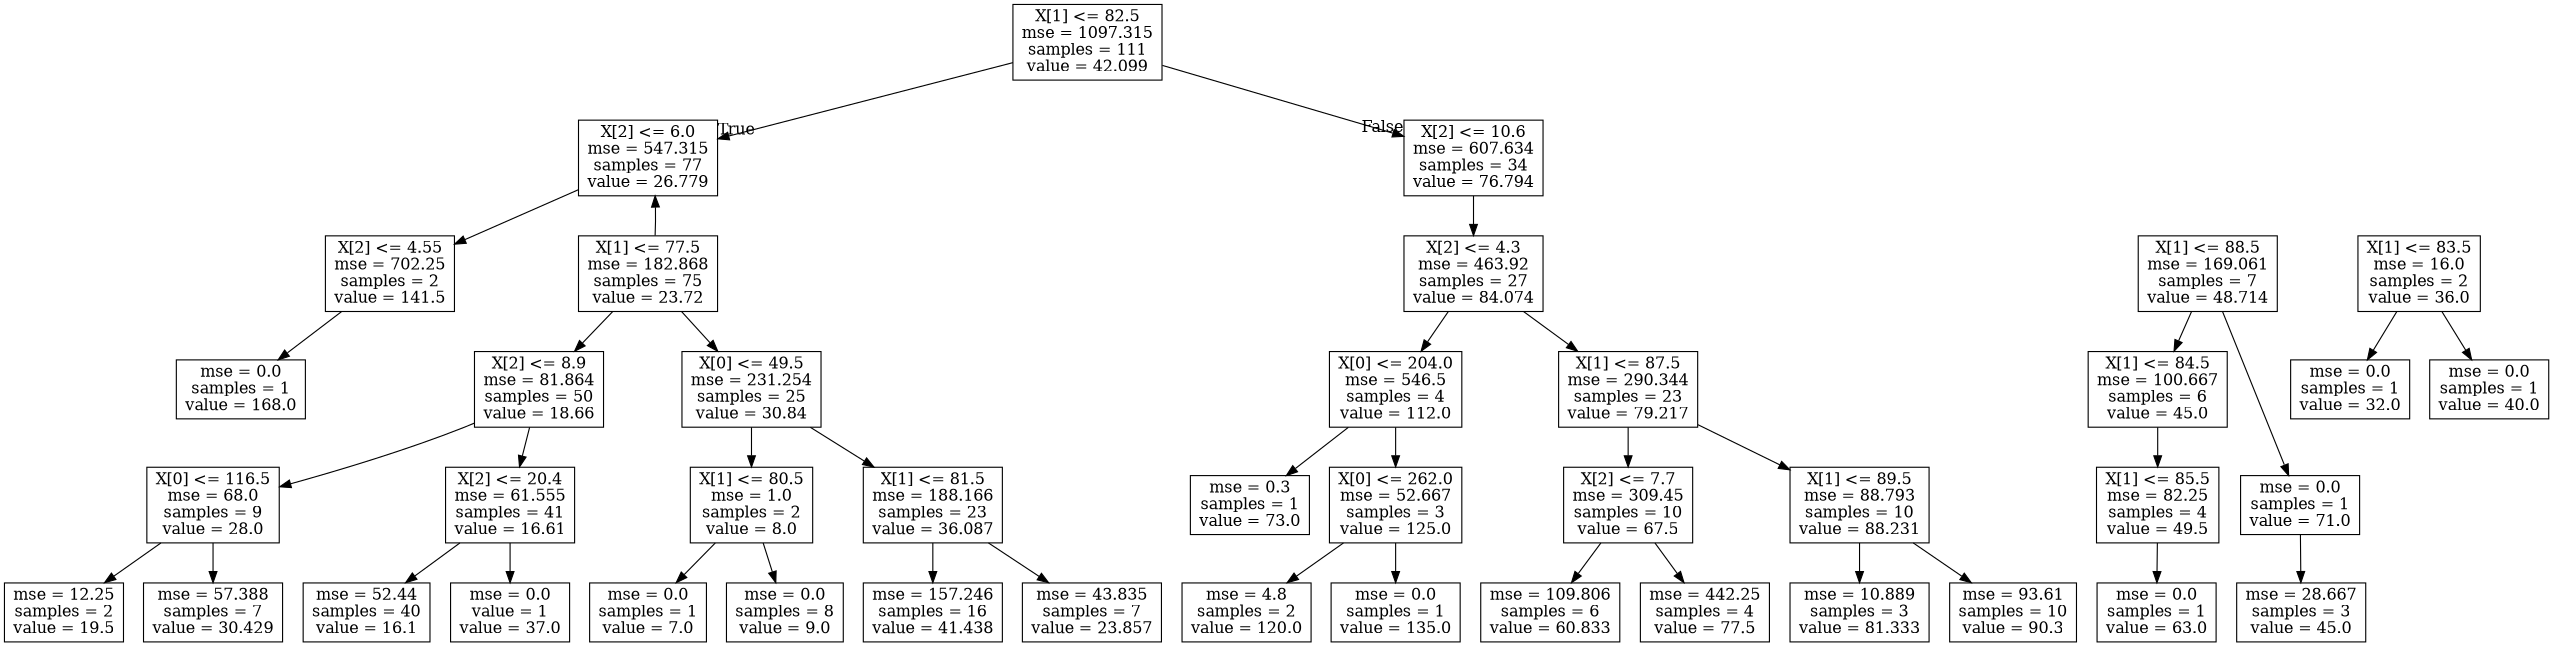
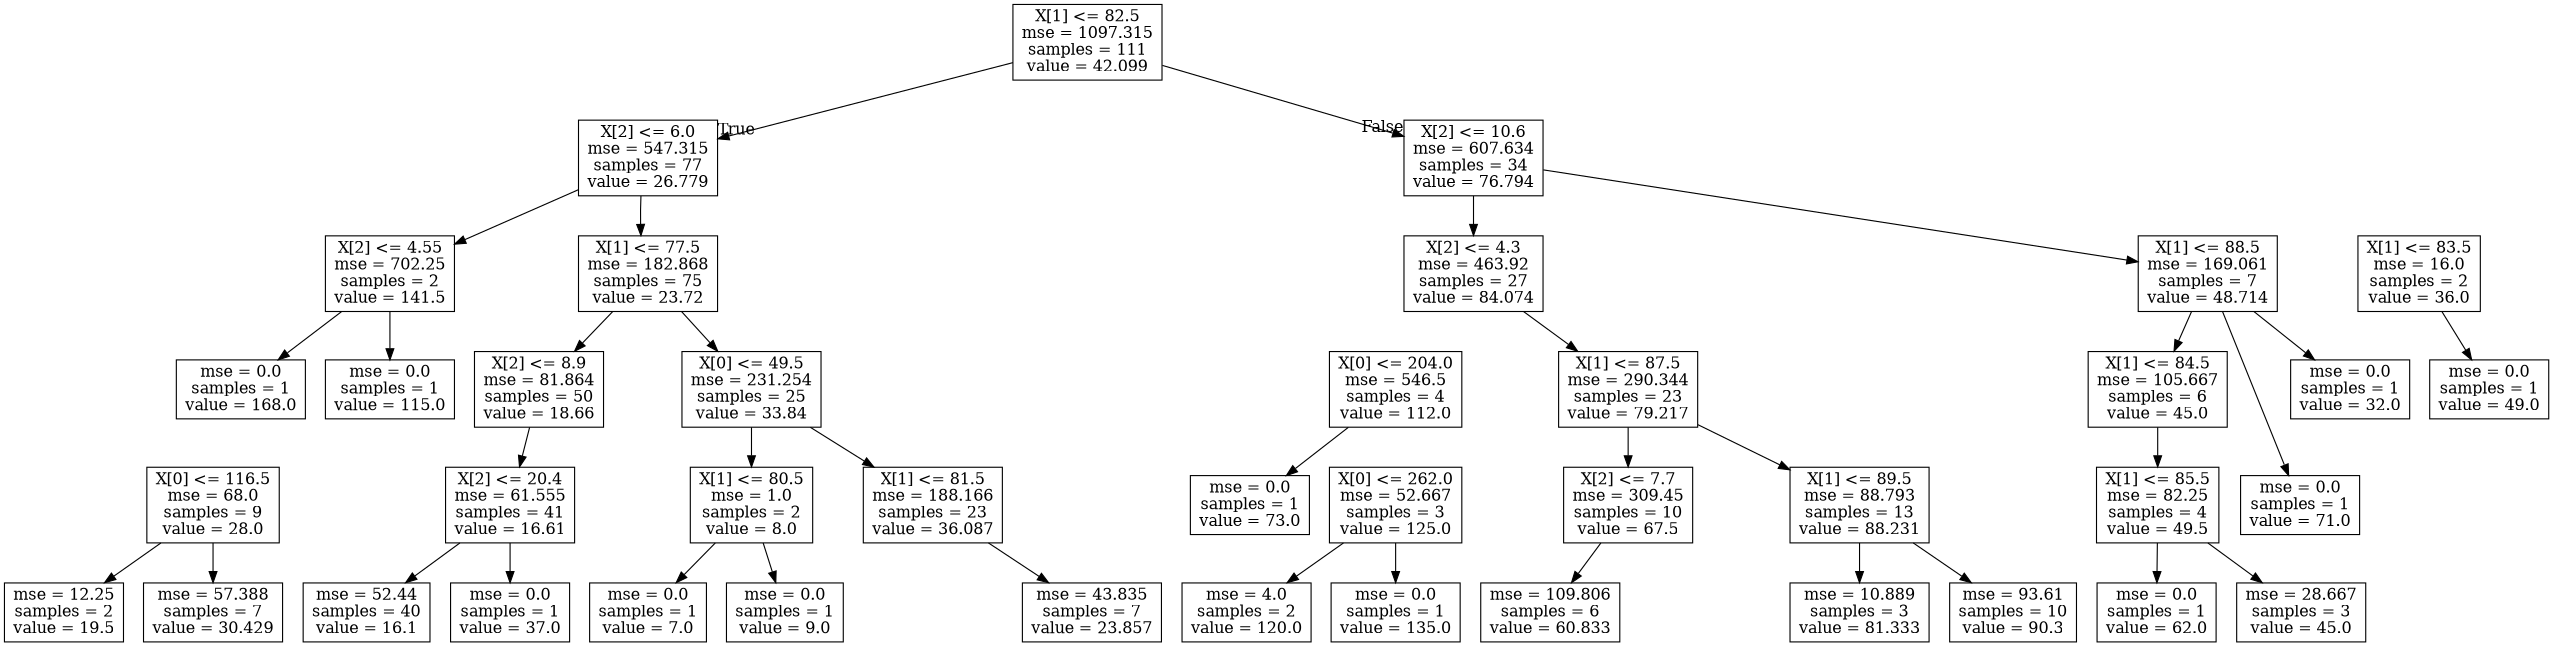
none -> (1835, 215)
(656, 221) -> (641, 210)
(1438, 327) -> none
(2385, 331) -> (2280, 332)
none -> (390, 389)
(751, 389) -> (751, 389)
(2158, 389) -> (2158, 389)
(2489, 389) -> (2489, 389)
(1396, 441) -> none
(383, 456) -> none
(1250, 505) -> (1250, 505)
(1860, 505) -> (1860, 505)
(2301, 553) -> (2230, 559)
(510, 612) -> (510, 612)
(785, 612) -> (785, 612)
(933, 612) -> none
(1247, 612) -> (1247, 612)
(1705, 612) -> none
(2157, 612) -> (2157, 612)
